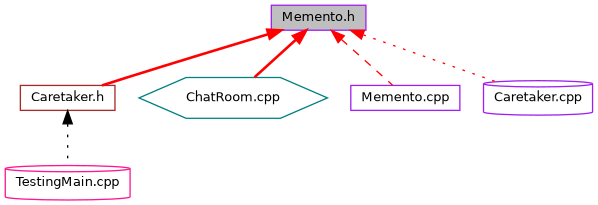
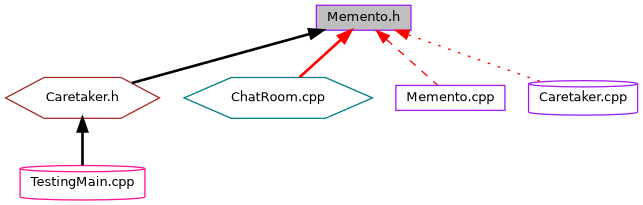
(185, 59) -> (221, 58)
(68, 98) -> (82, 98)
(68, 145) -> (82, 148)
